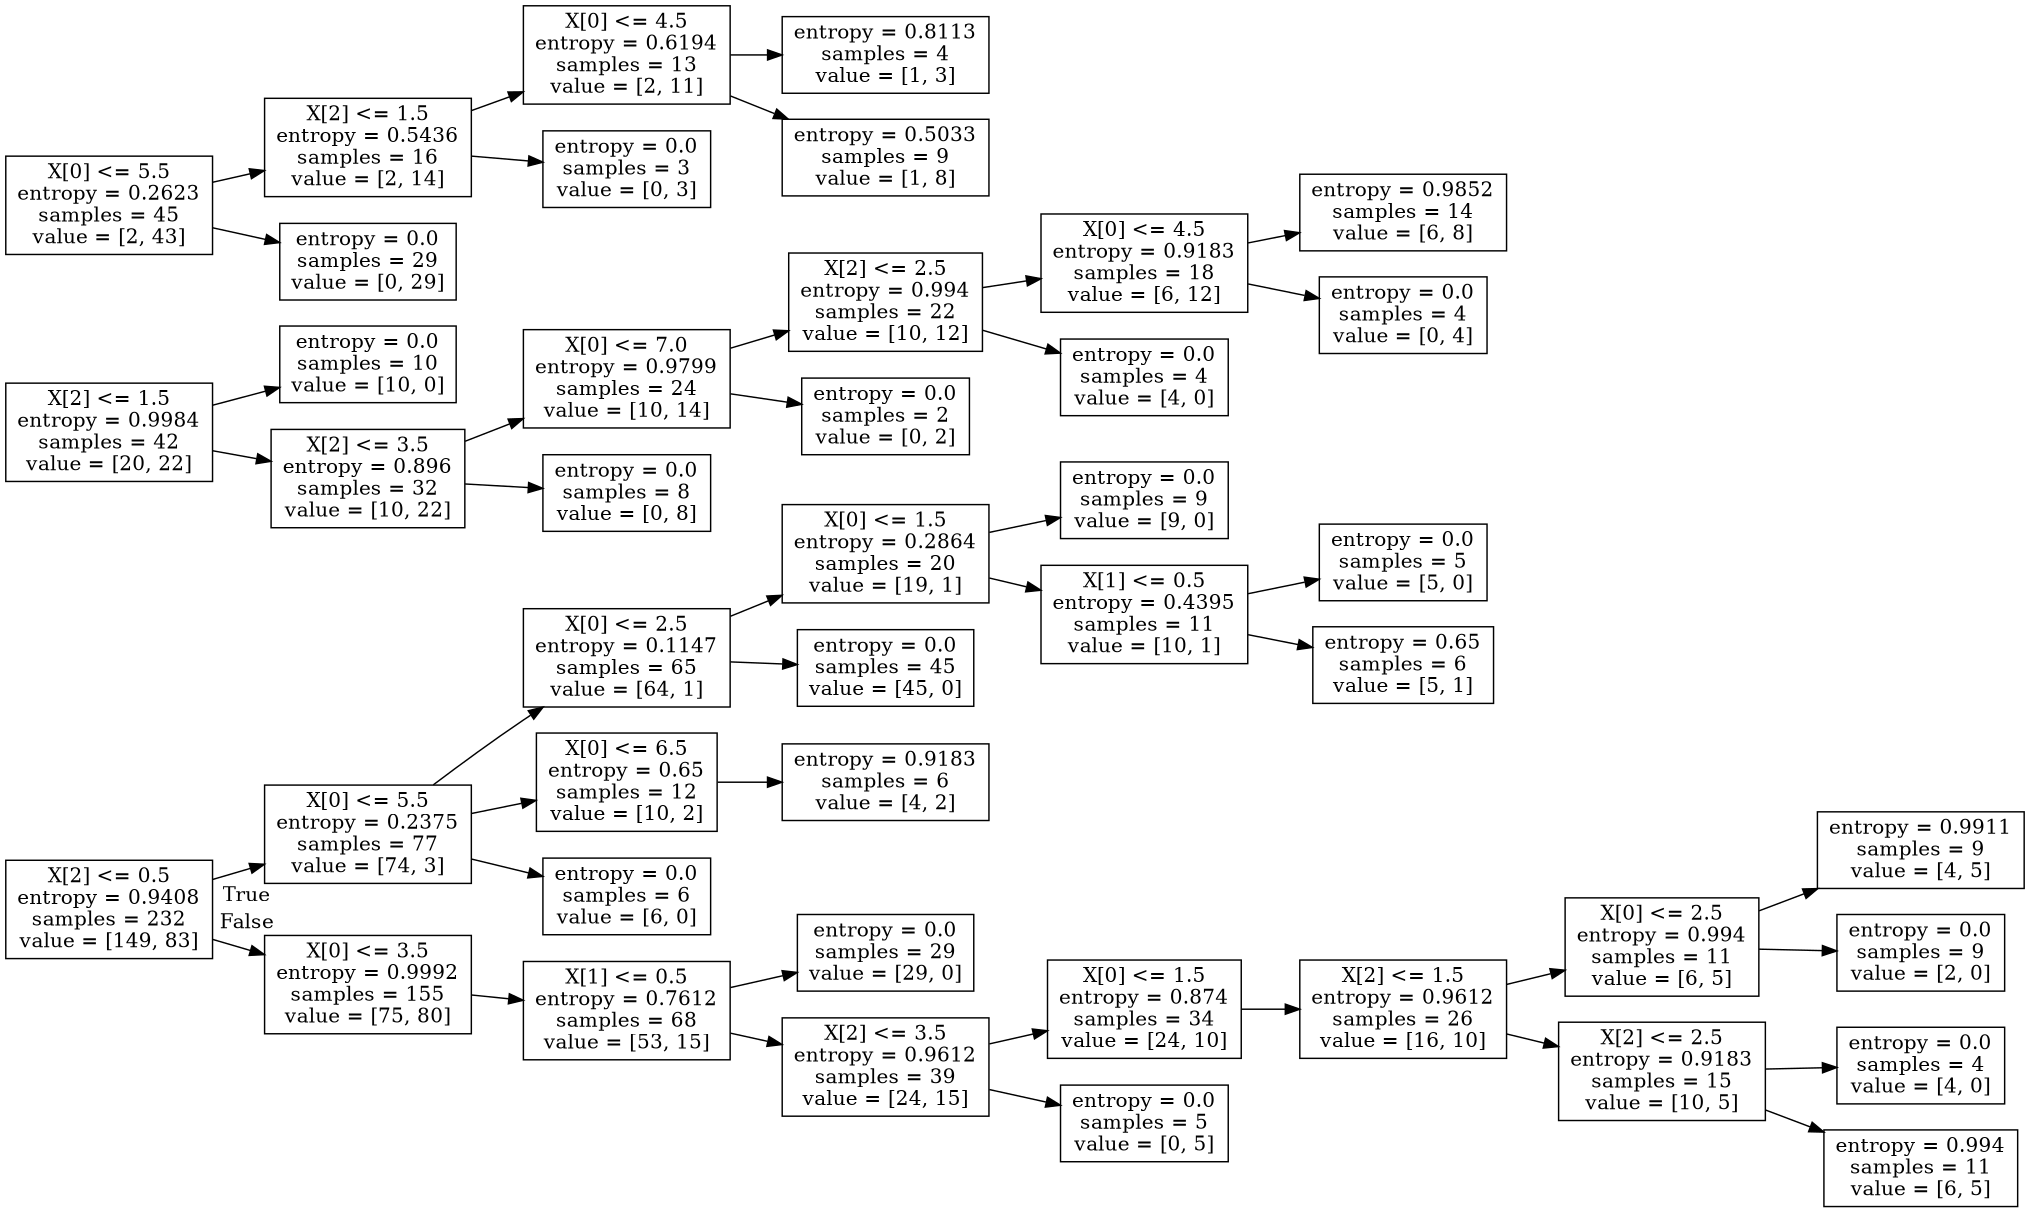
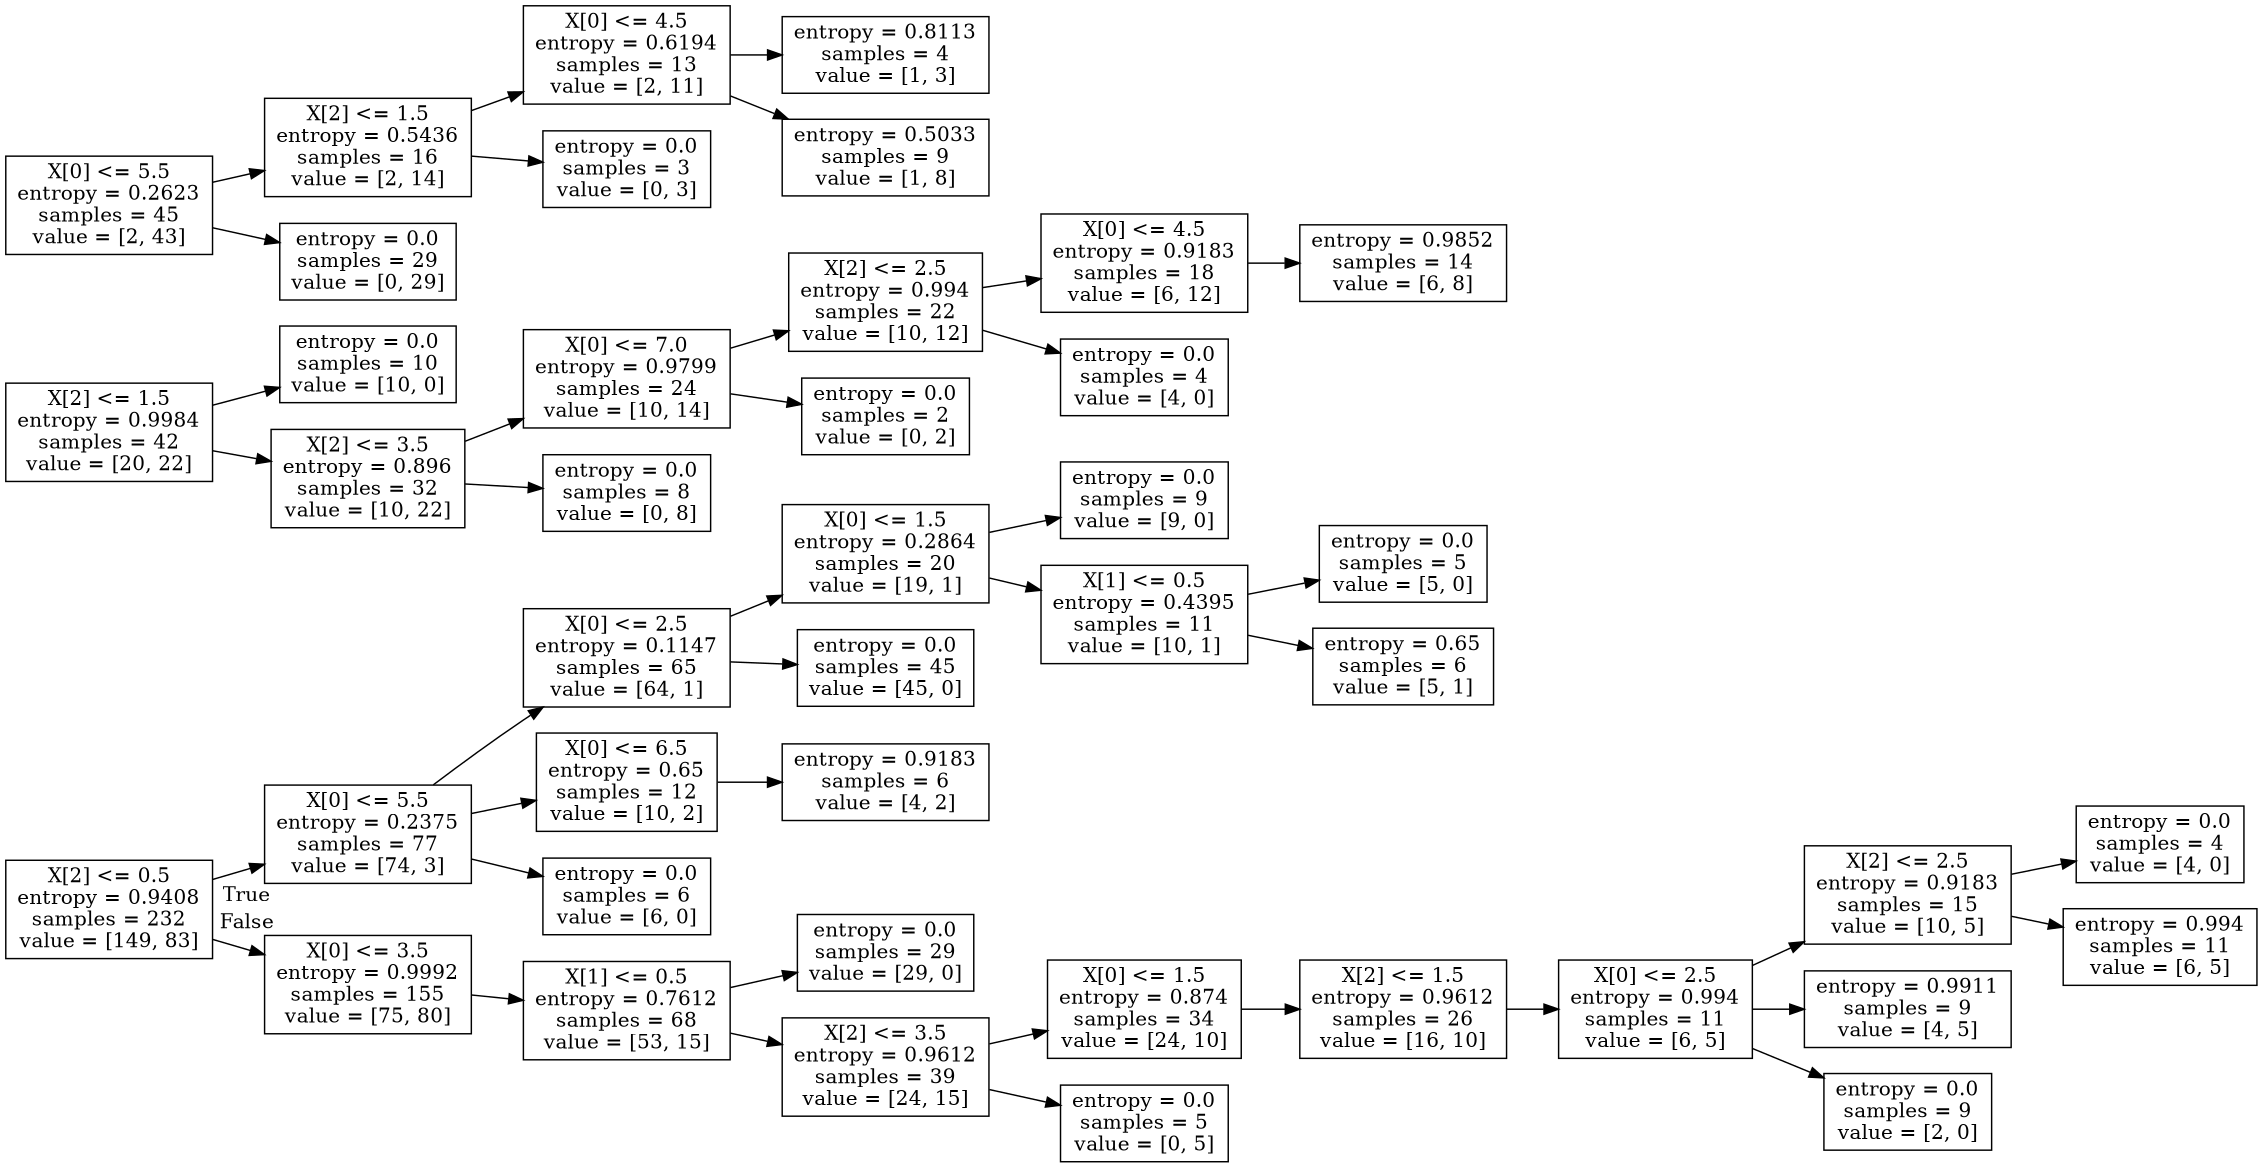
(1403, 315) -> none
(1525, 1039) -> (1772, 957)
